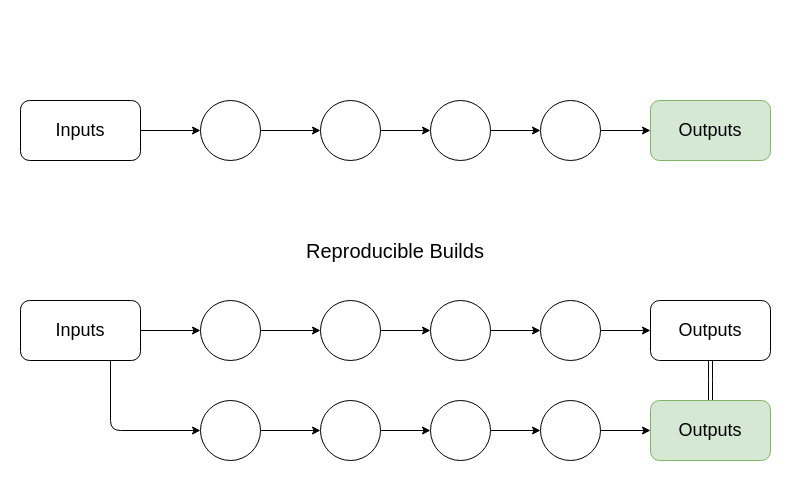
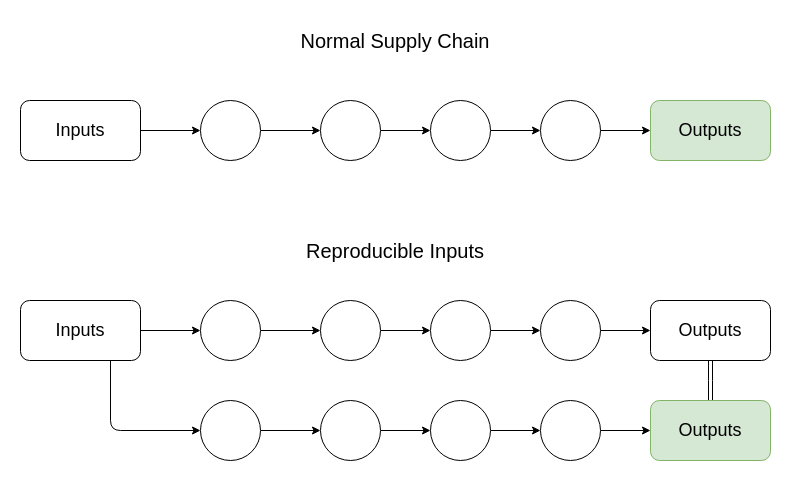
none -> (396, 41)
(396, 251) -> (396, 251)
